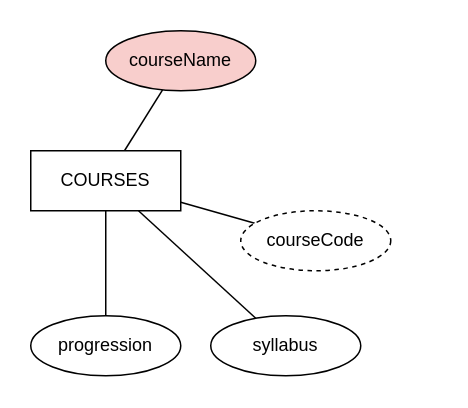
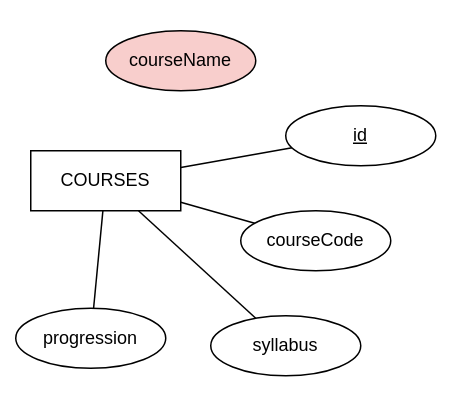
(143, 121) -> none
none -> (361, 136)
none -> (236, 158)
(316, 241) -> (316, 241)
(106, 346) -> (91, 338)
